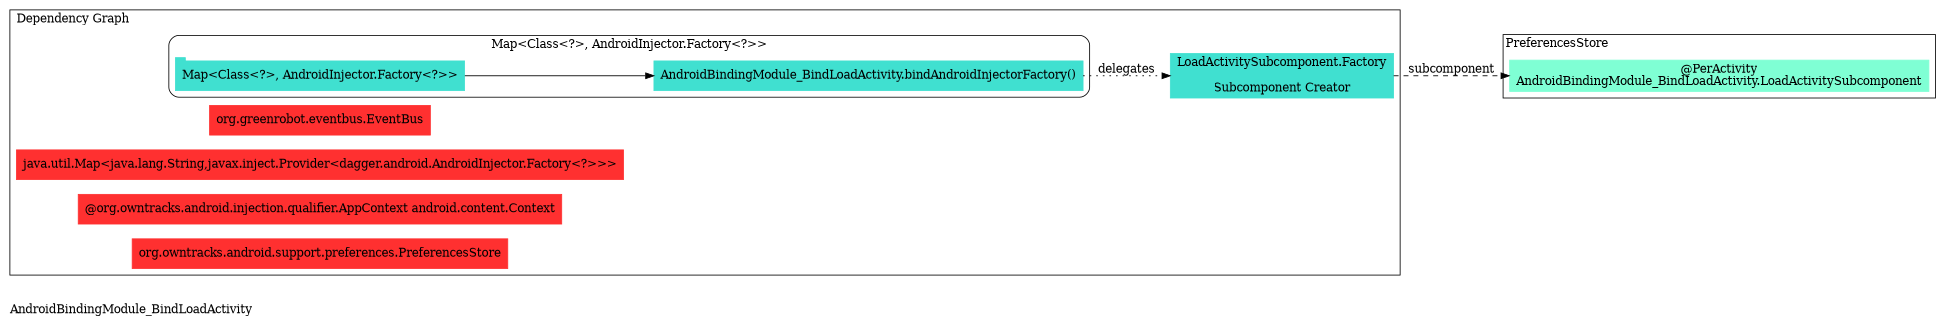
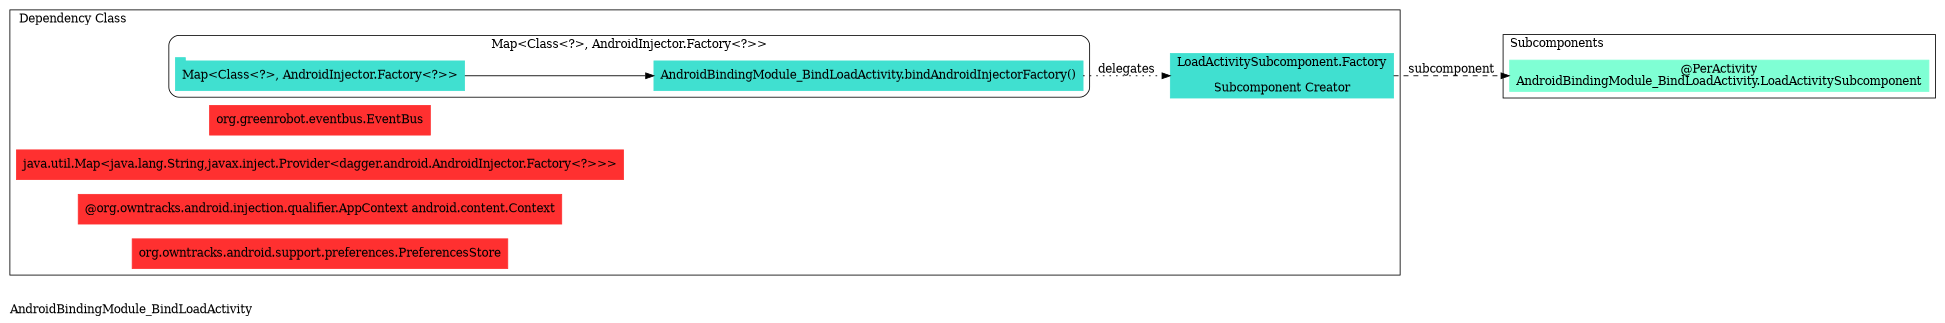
(73, 19) -> (73, 19)
(1557, 44) -> (1557, 44)
